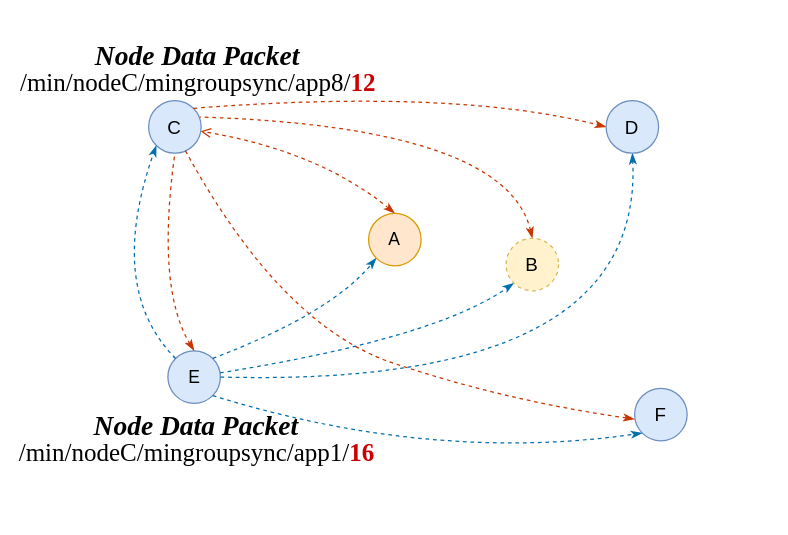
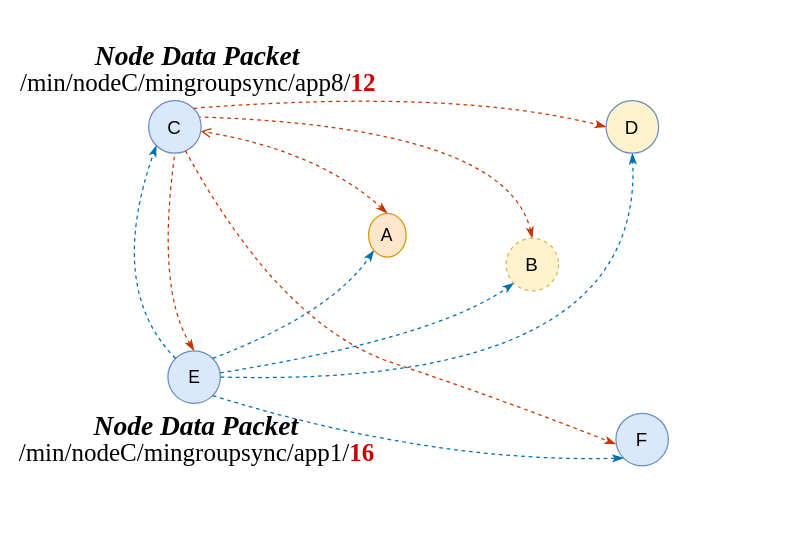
(632, 127) -> (632, 127)
(395, 240) -> (387, 235)
(661, 415) -> (642, 440)
